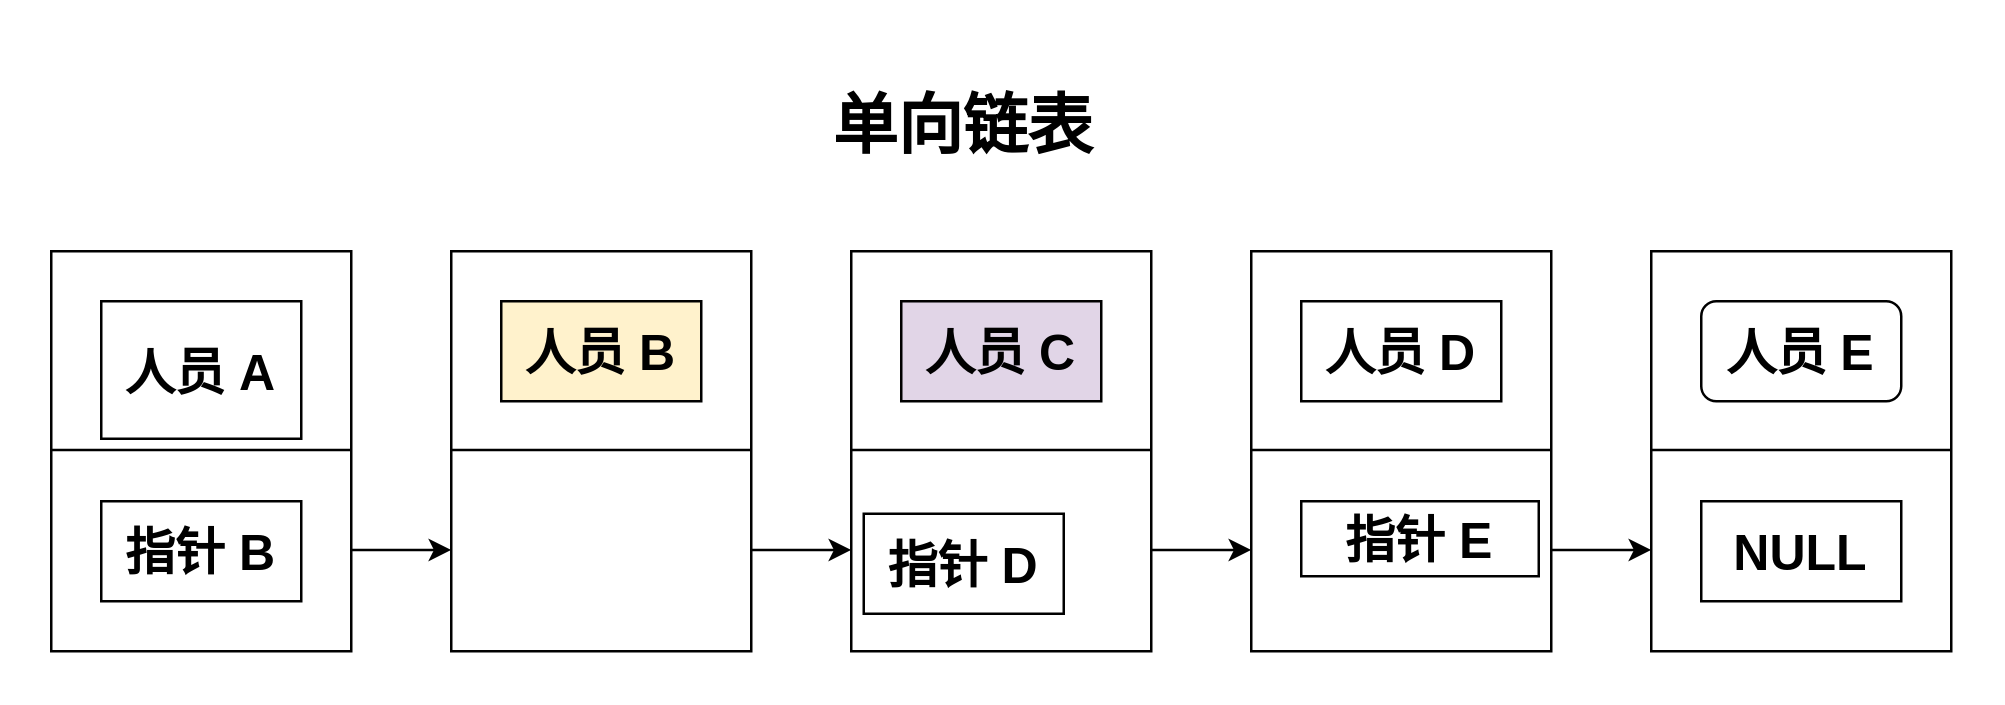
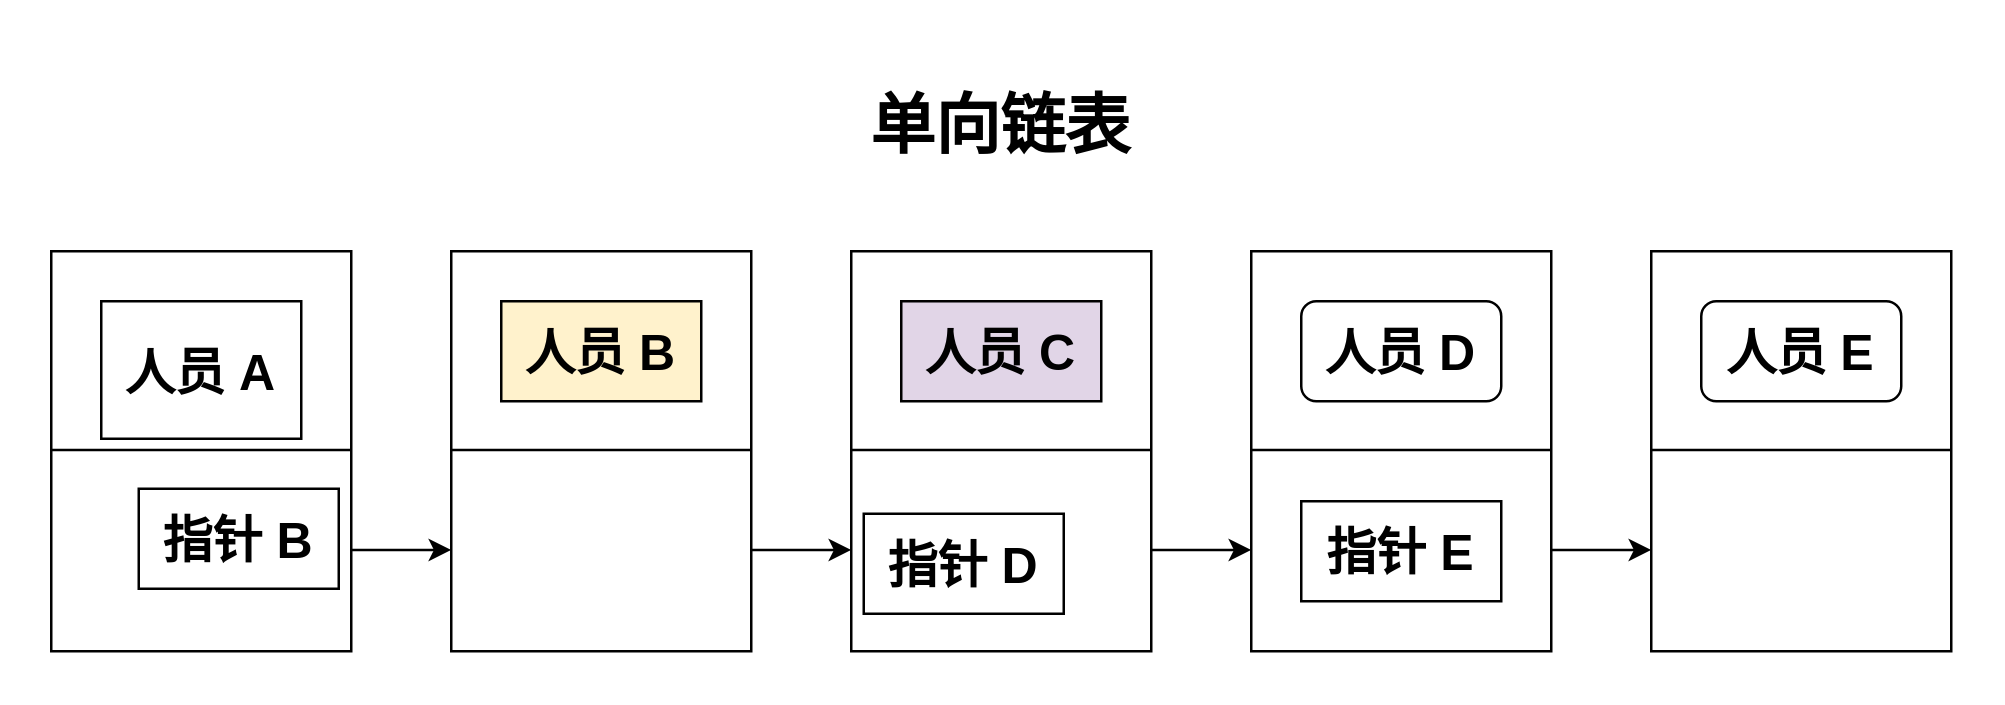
(964, 126) -> (1001, 126)
(1401, 351) -> (1401, 351)
(1420, 539) -> (1401, 551)
(201, 551) -> (239, 539)
(1801, 551) -> none
